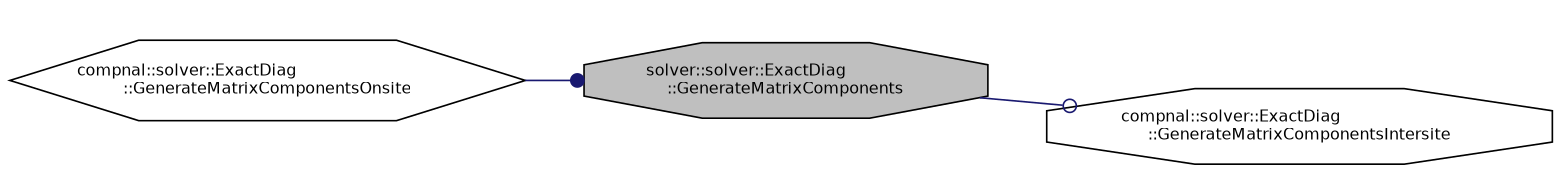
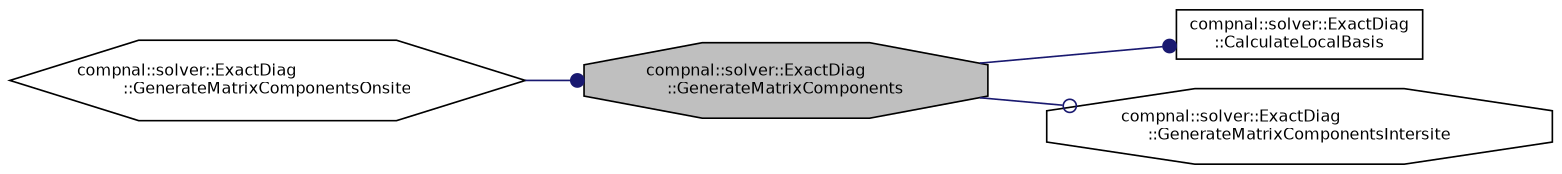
none -> (1300, 34)
(786, 80) -> (786, 80)
